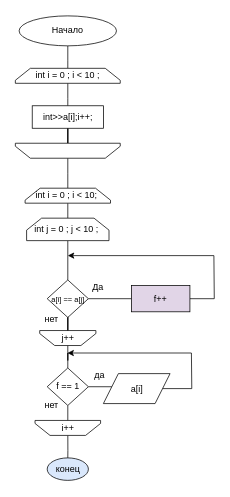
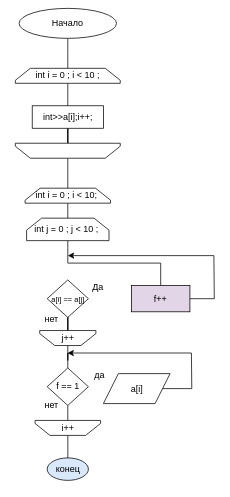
(68, 30) -> (68, 23)
(68, 270) -> (124, 263)
(110, 299) -> none
(100, 387) -> none
